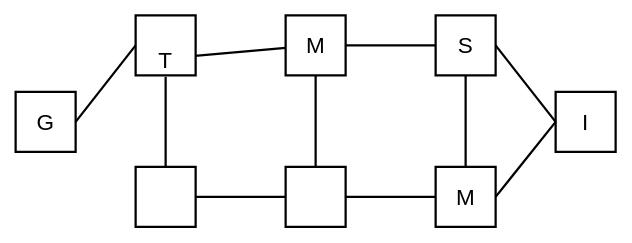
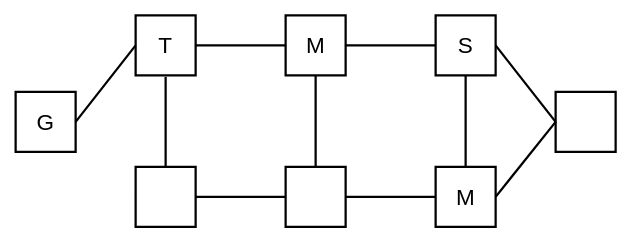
(165, 60) -> (165, 45)
(585, 122) -> none
